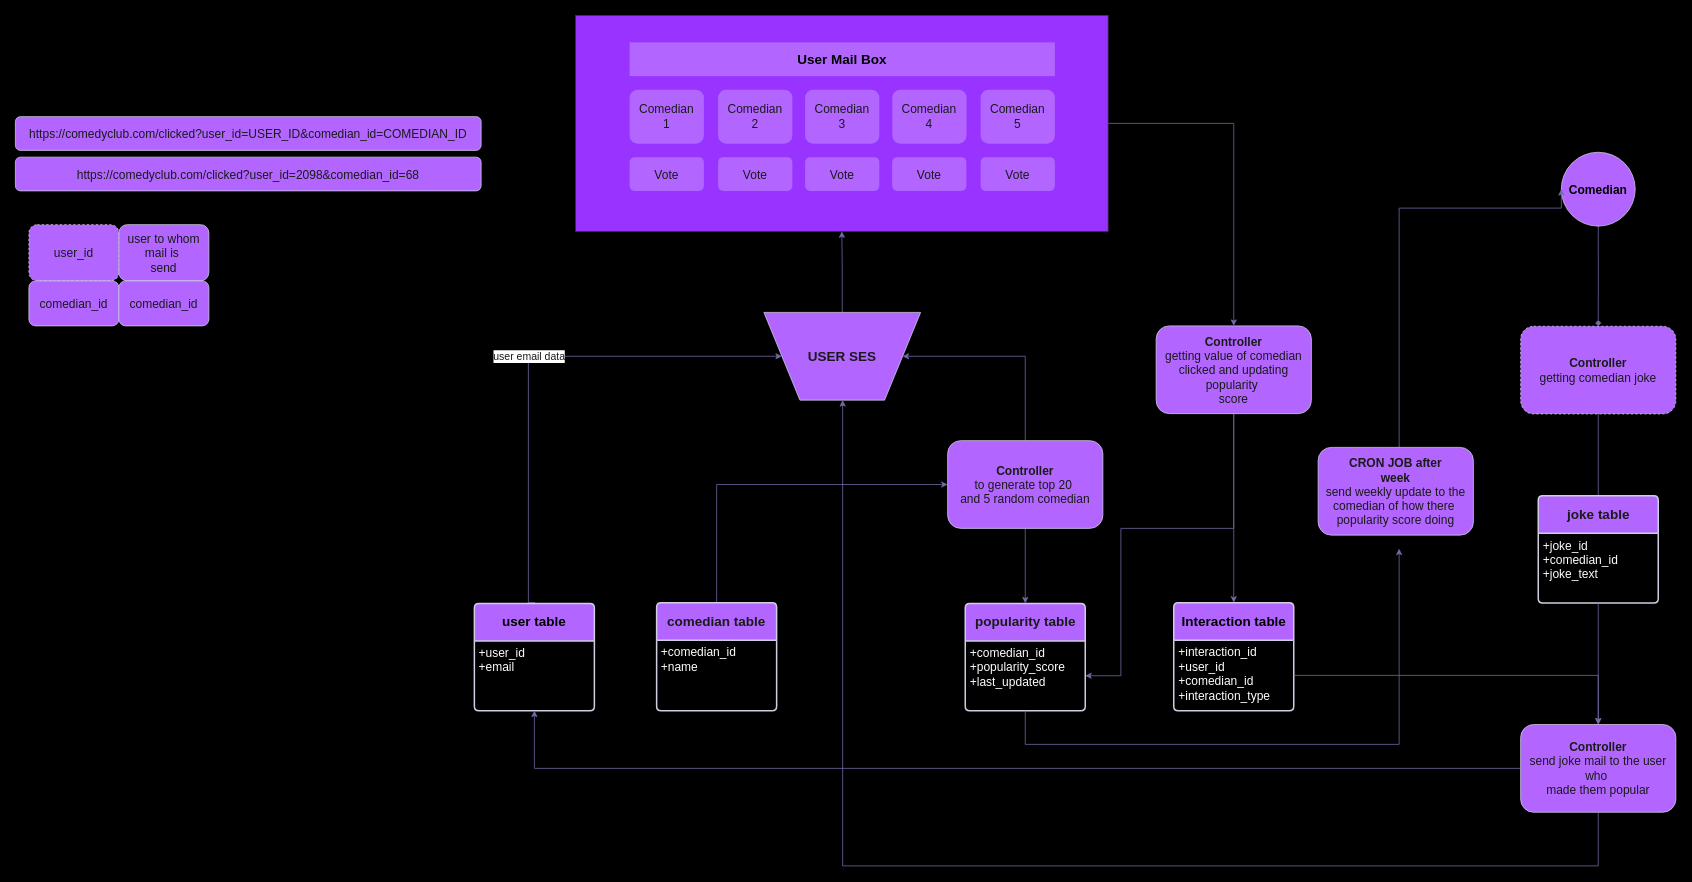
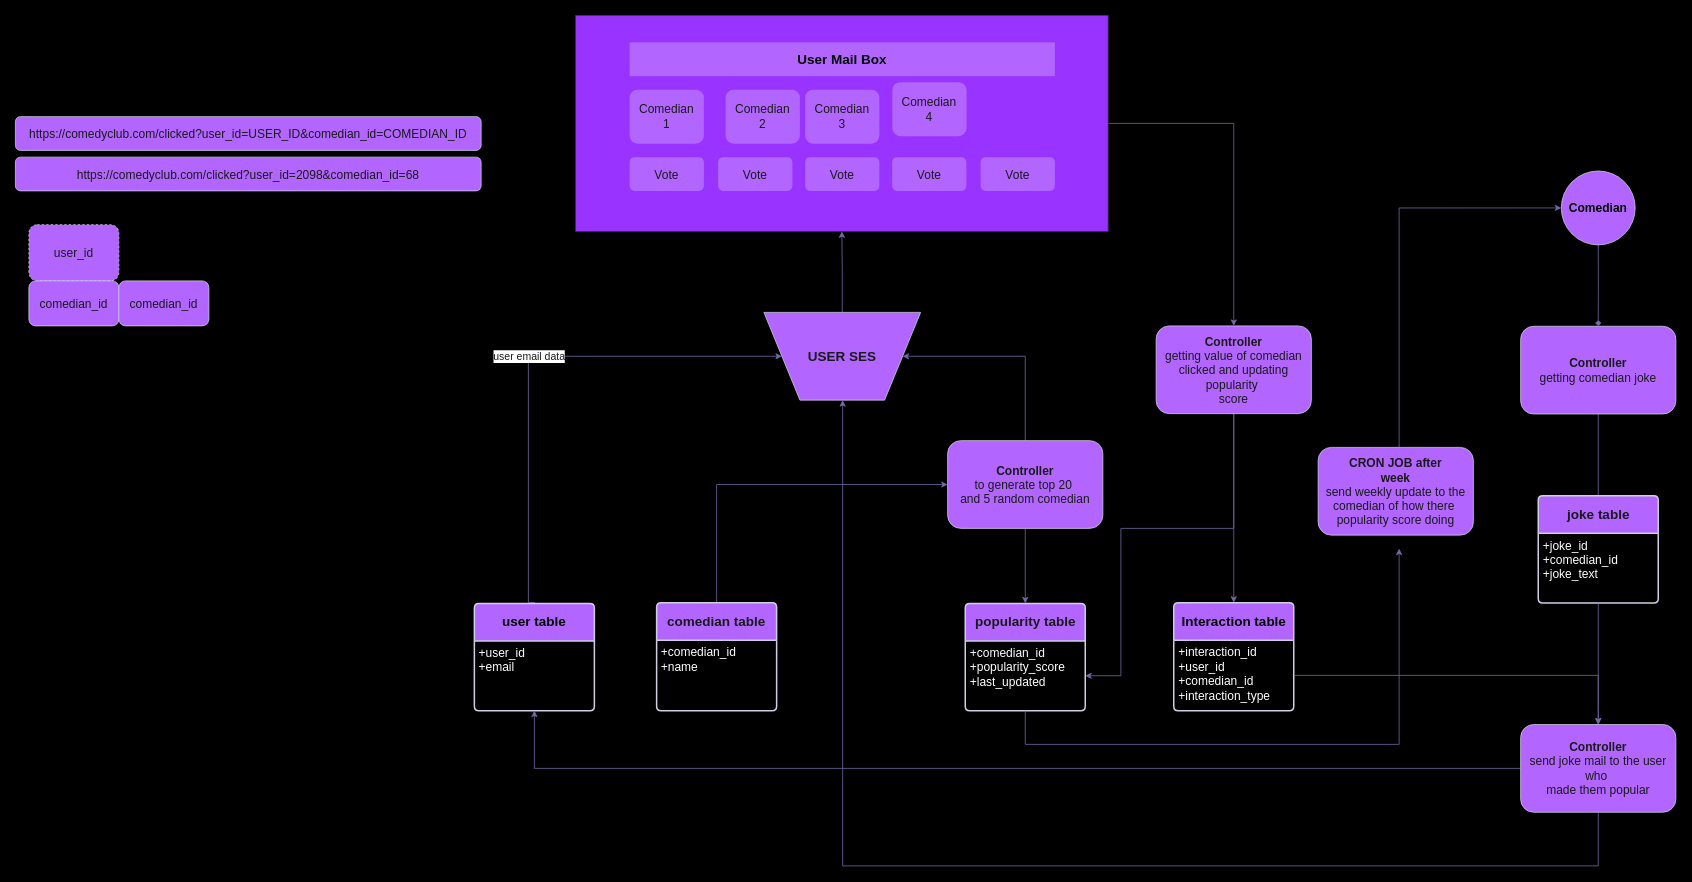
(755, 117) -> (763, 117)
(929, 117) -> (929, 109)
(1018, 117) -> none
(1598, 189) -> (1598, 208)
(164, 253) -> none
(1598, 370) -> (1598, 370)
